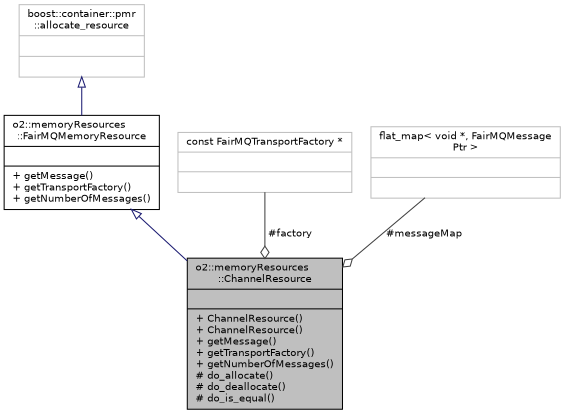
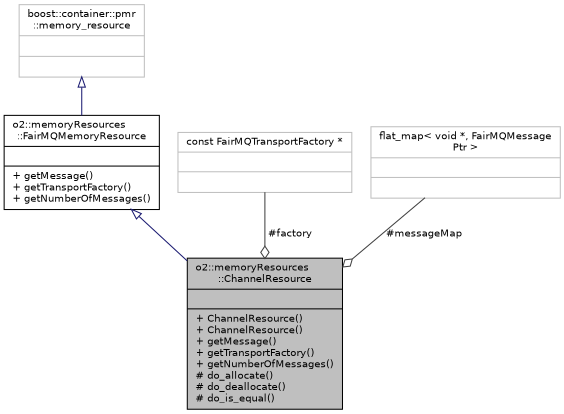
(82, 25) -> (82, 25)
